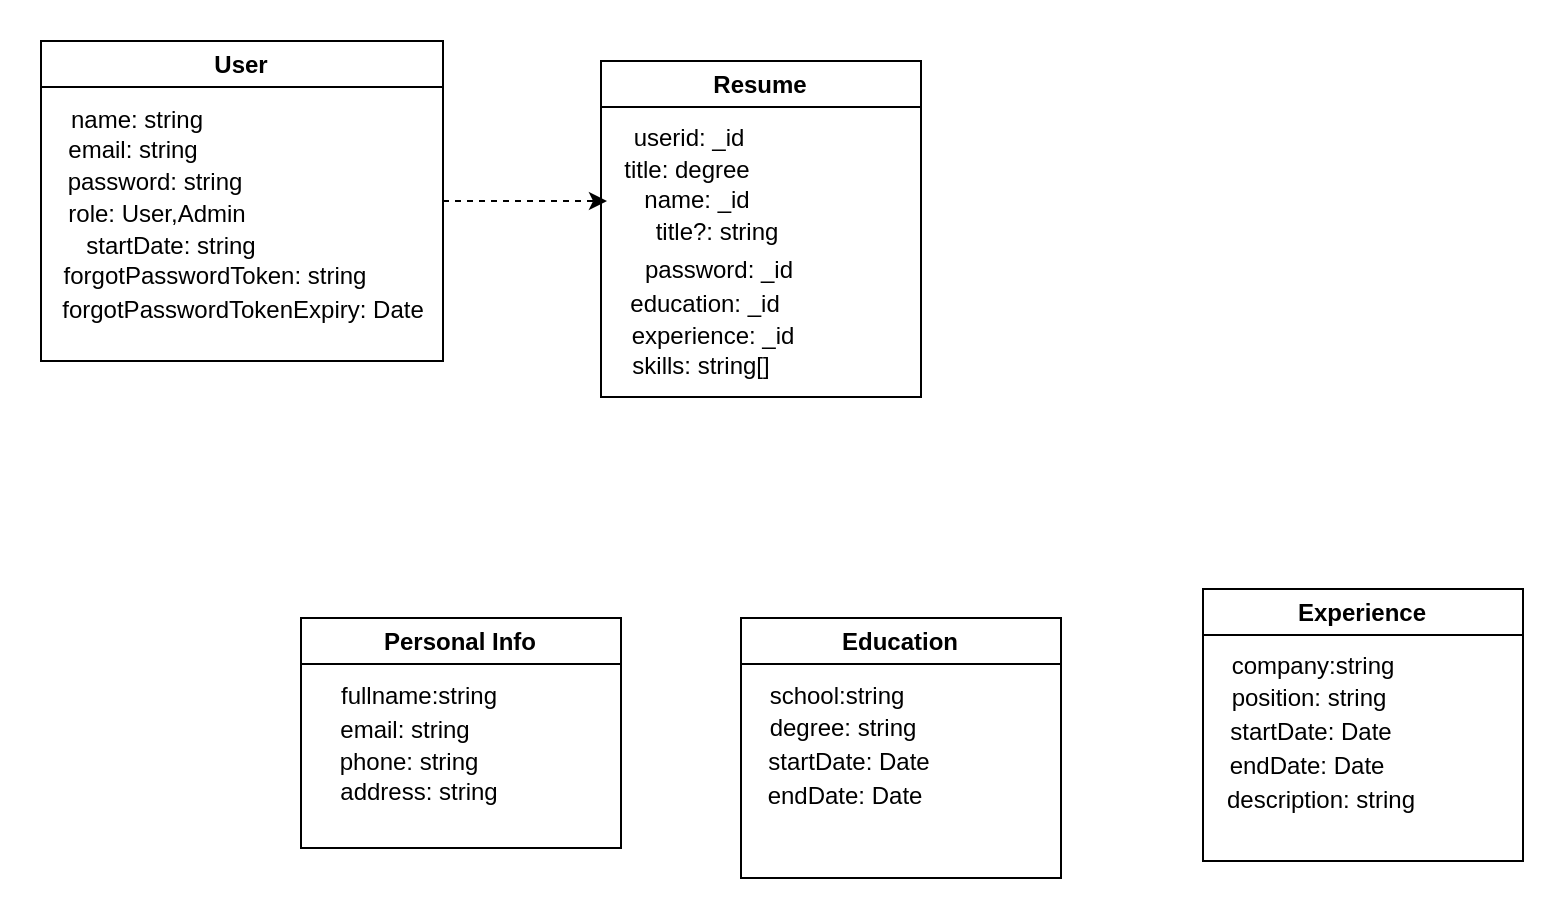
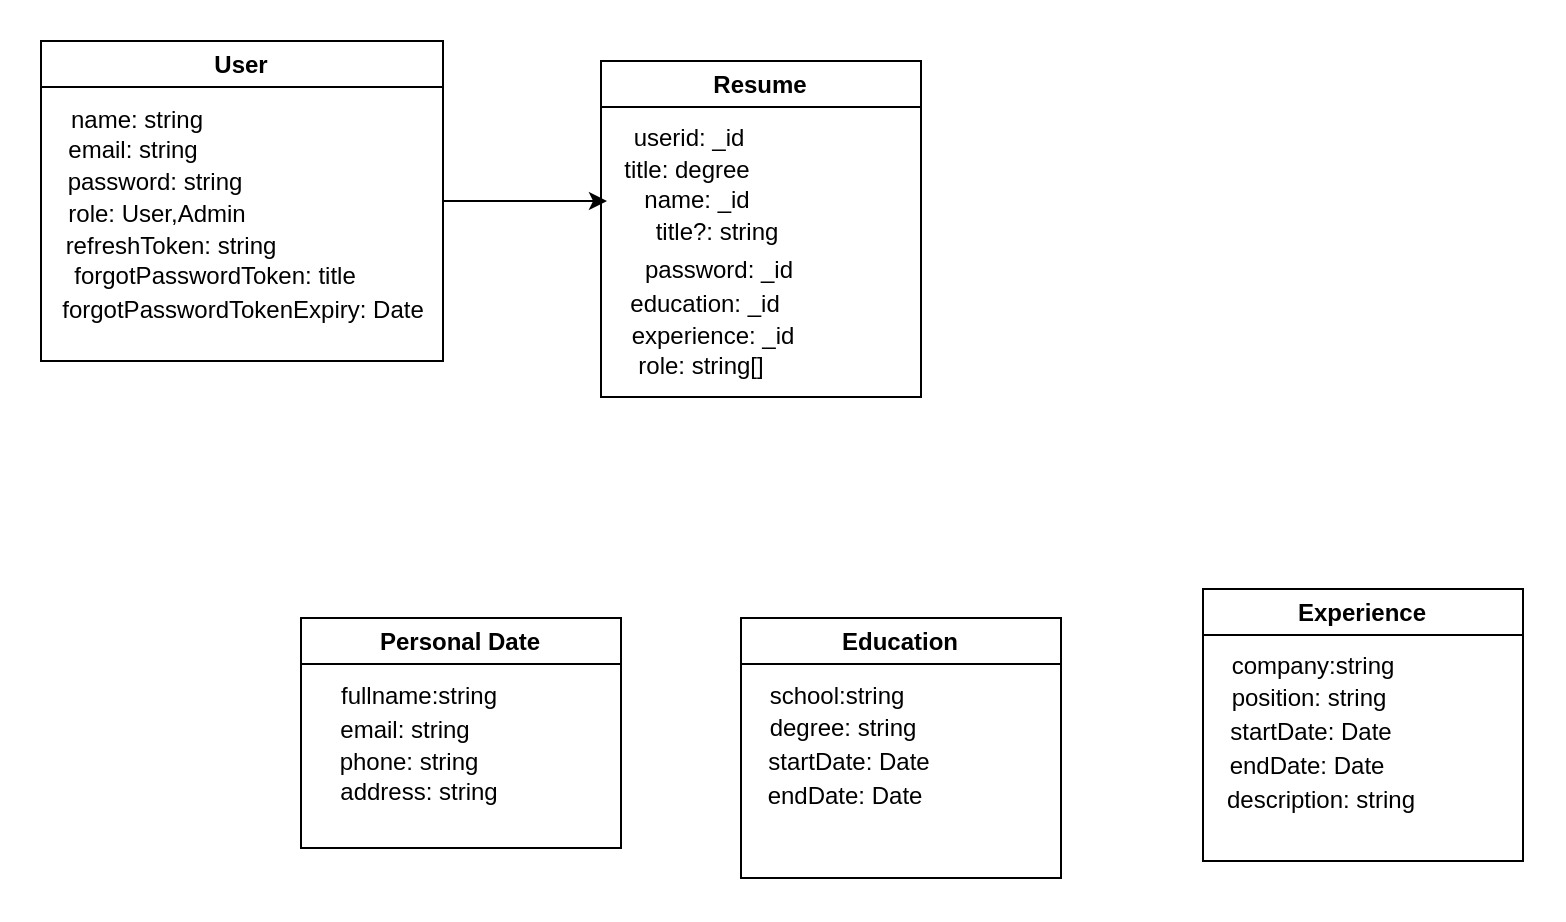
(516, 201) -> (516, 201)
(172, 247) -> (172, 247)
(216, 277) -> (216, 277)
(702, 367) -> (702, 367)
(460, 642) -> (460, 642)
